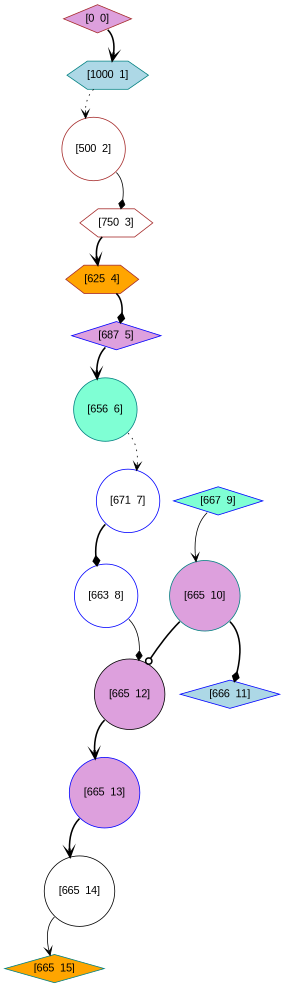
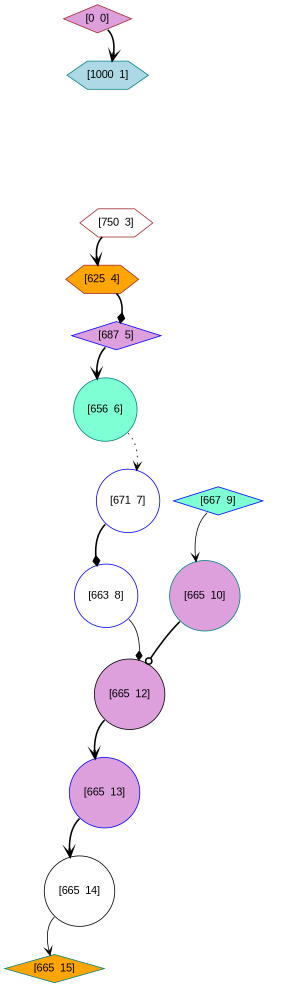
(94, 149) -> none
(230, 694) -> none
